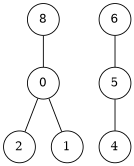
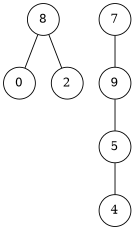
(115, 19) -> (115, 83)
none -> (115, 19)
(31, 115) -> (55, 51)
(67, 147) -> none
